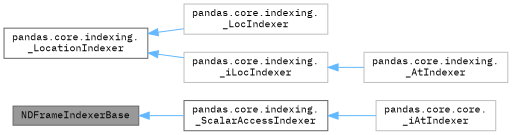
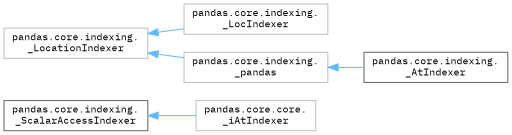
(76, 43) -> (76, 43)
(256, 67) -> (256, 67)
(436, 67) -> (436, 67)
(76, 116) -> none
